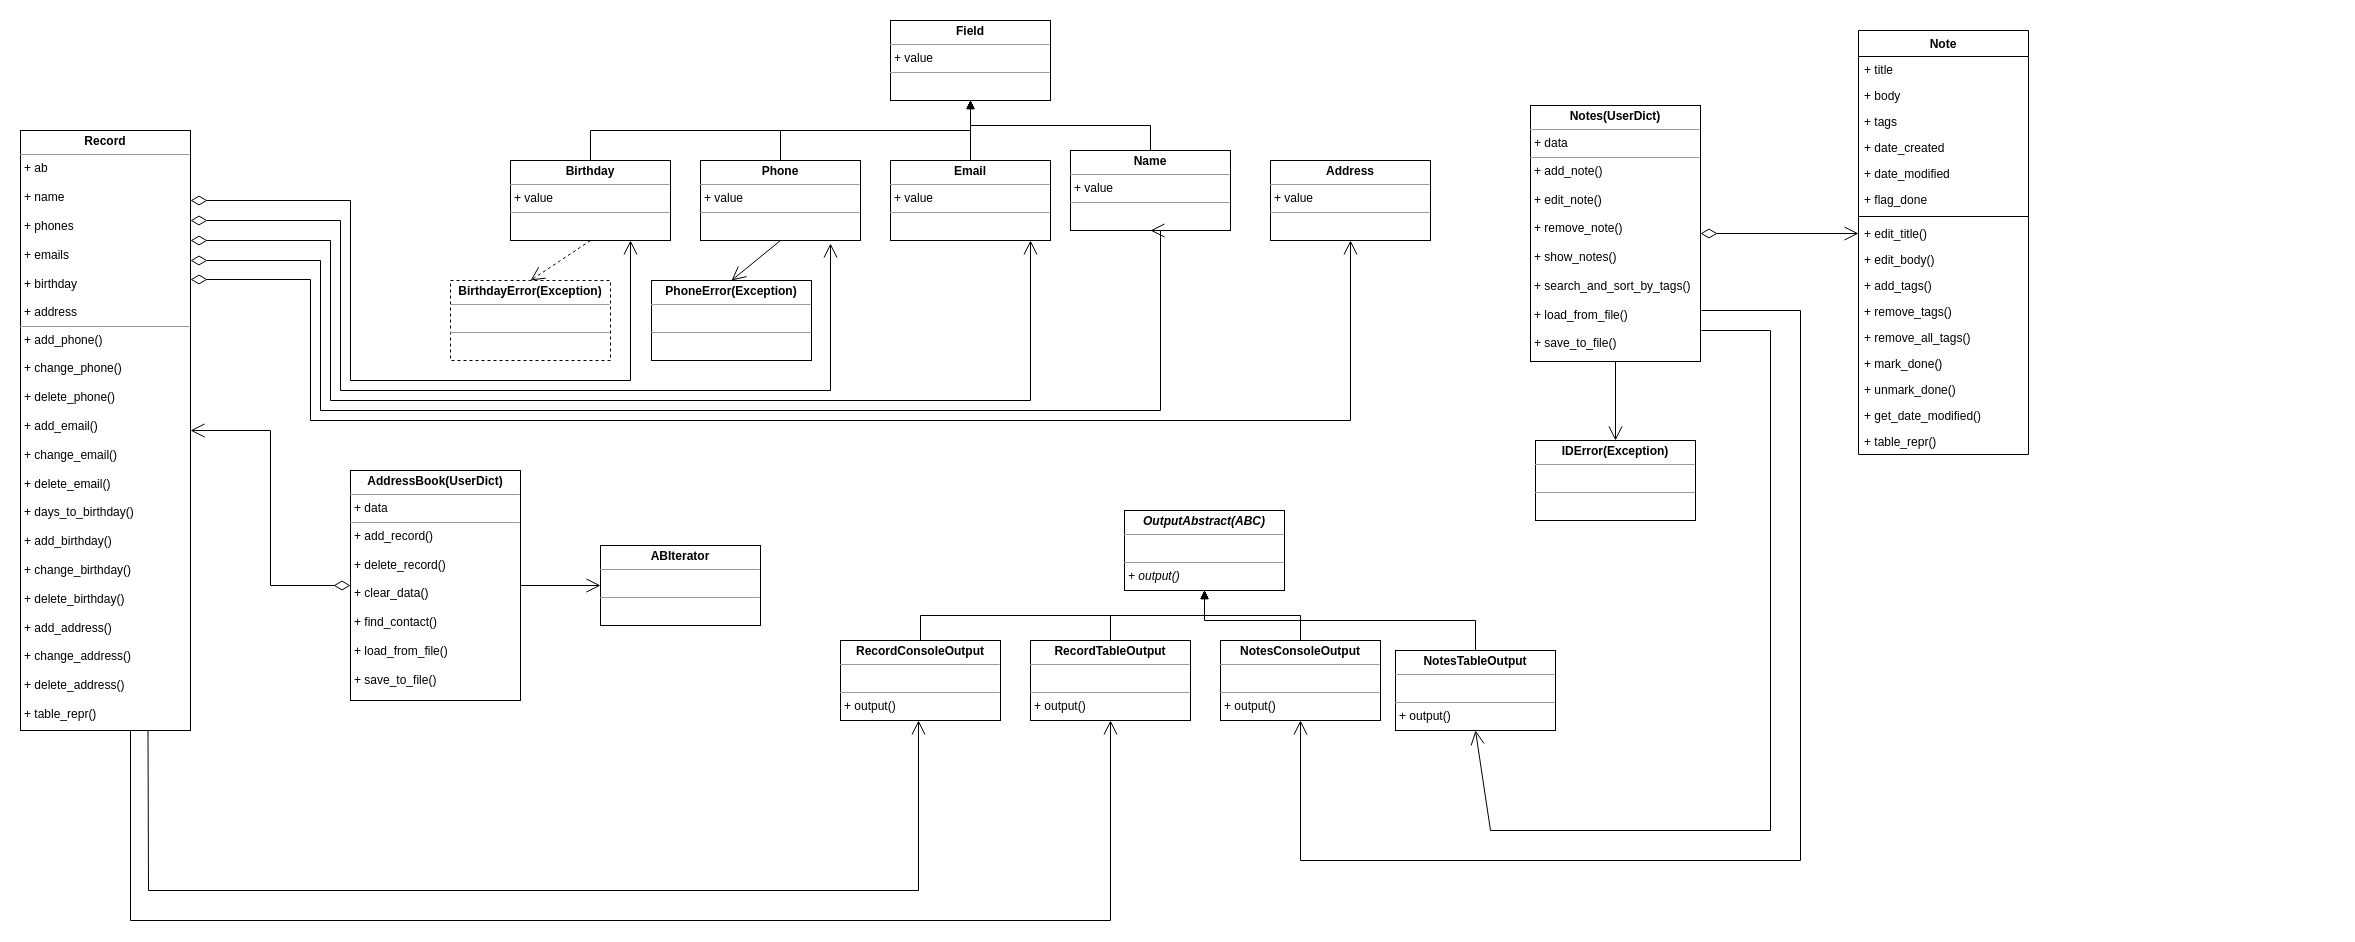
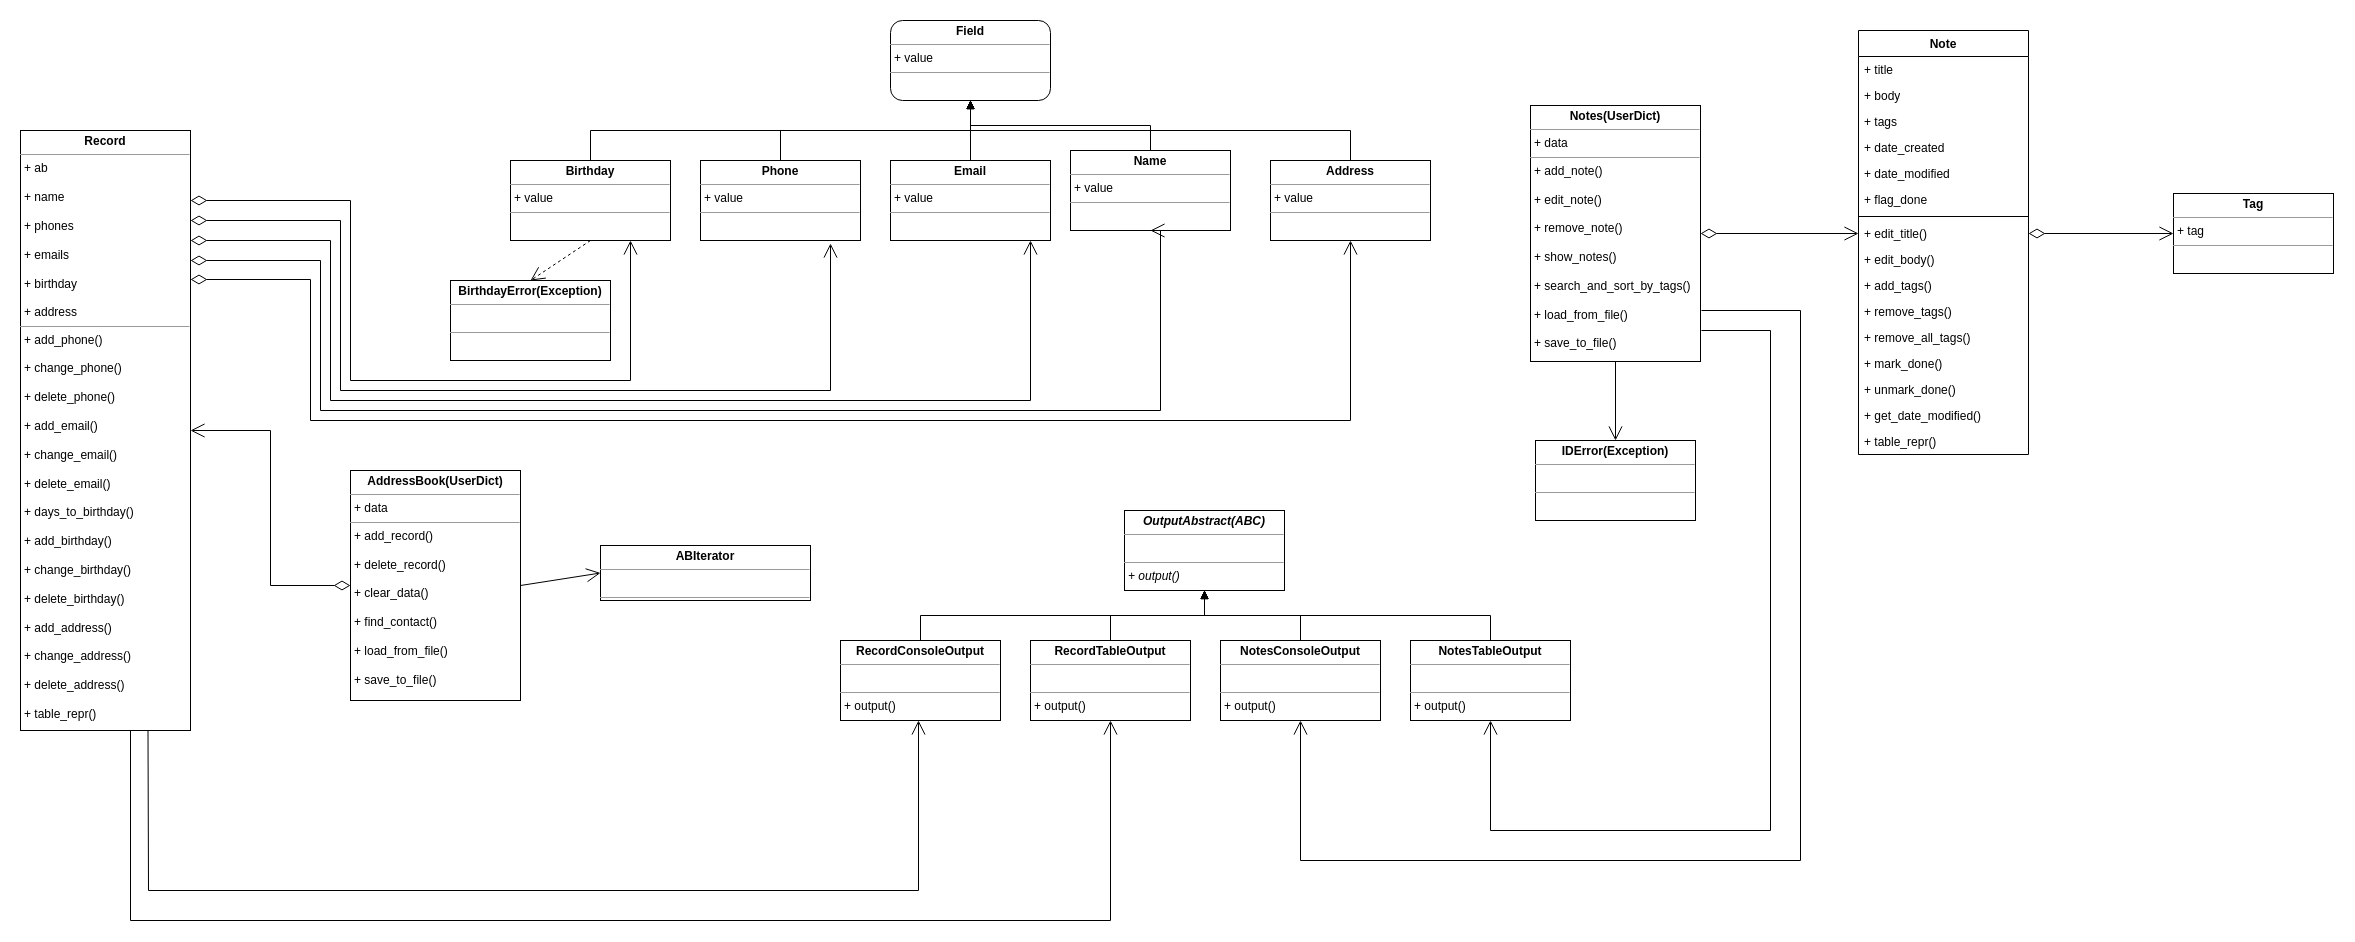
(971, 61) -> (971, 61)
none -> (1177, 131)
none -> (2108, 234)
none -> (2254, 234)
(757, 259) -> none
(531, 321) -> (531, 321)
(732, 321) -> none
(681, 586) -> (706, 573)
(1476, 691) -> (1491, 681)
